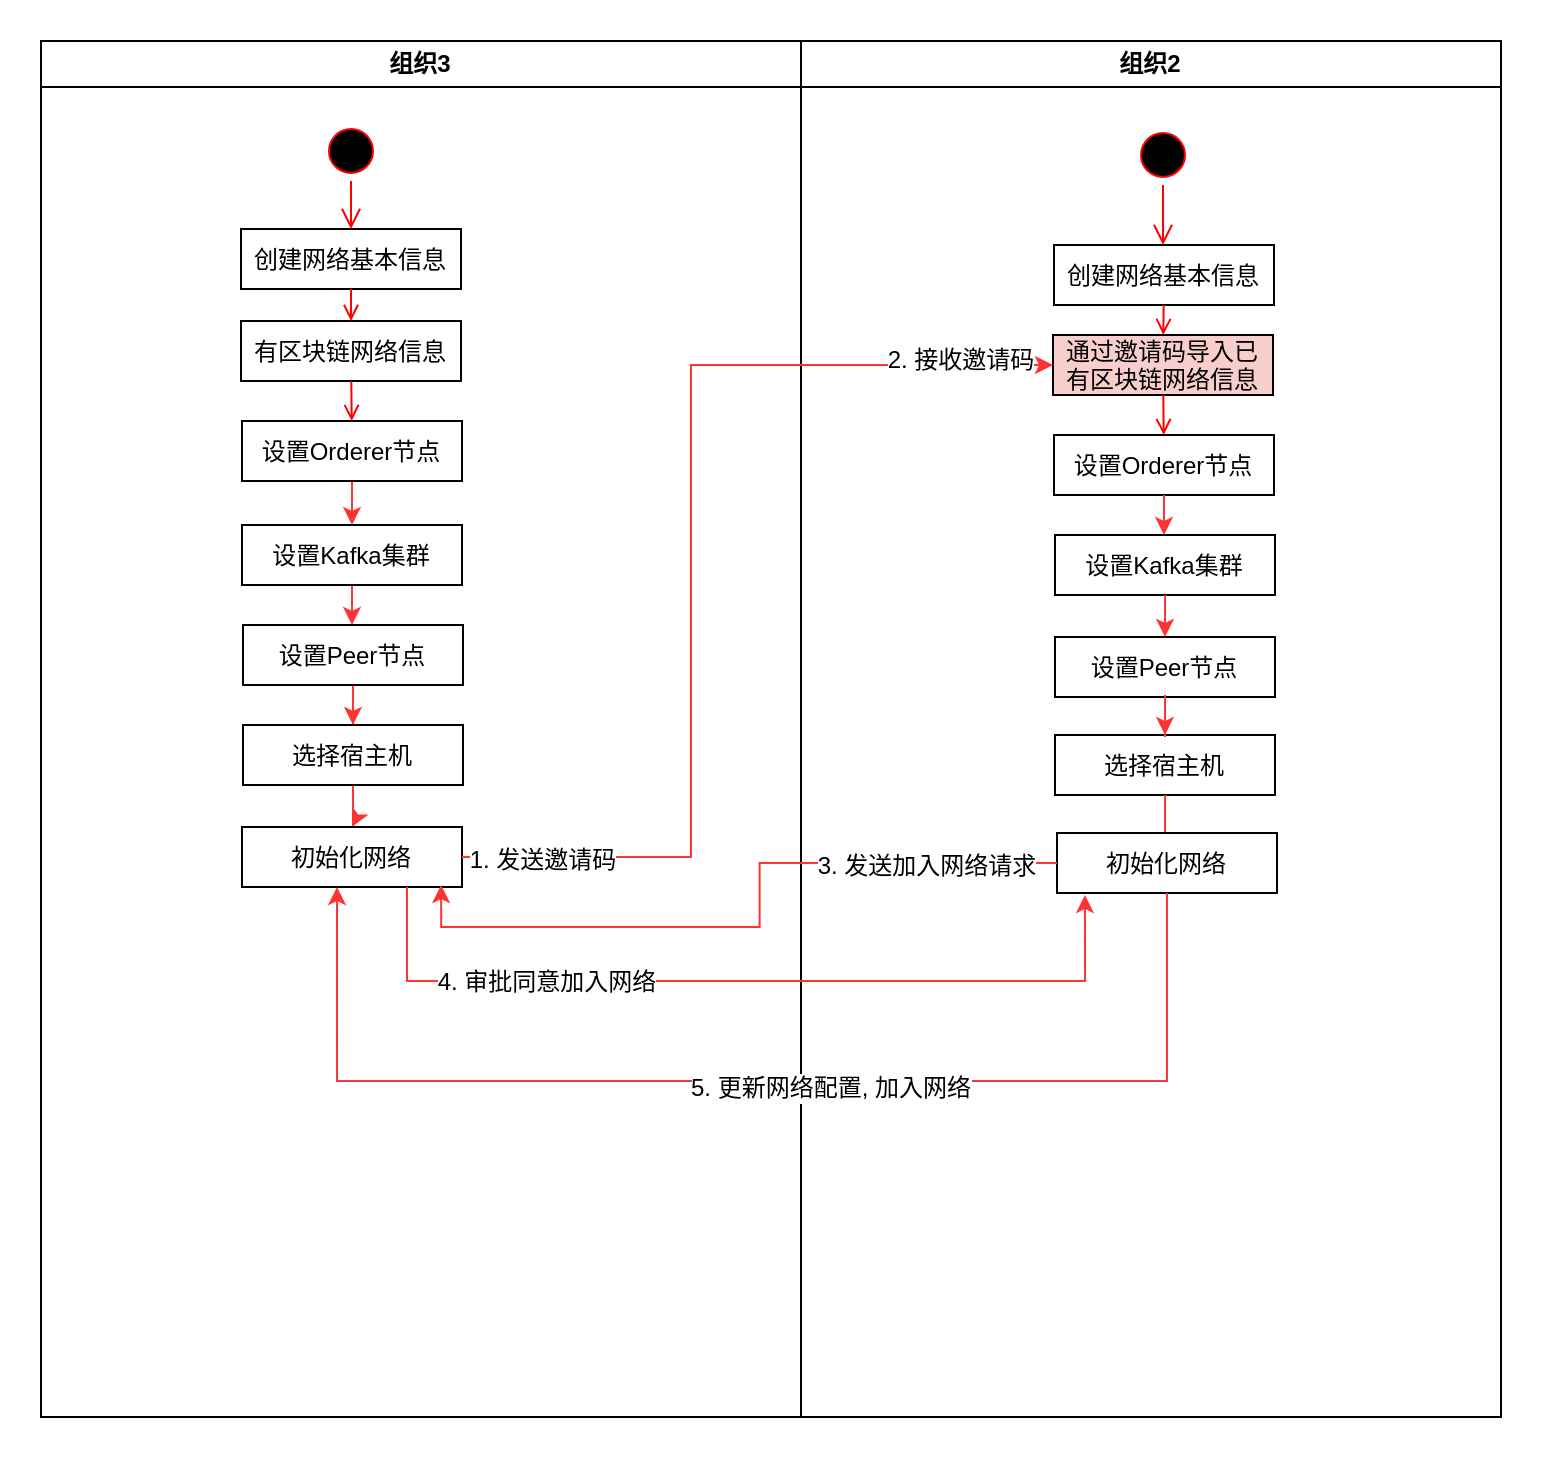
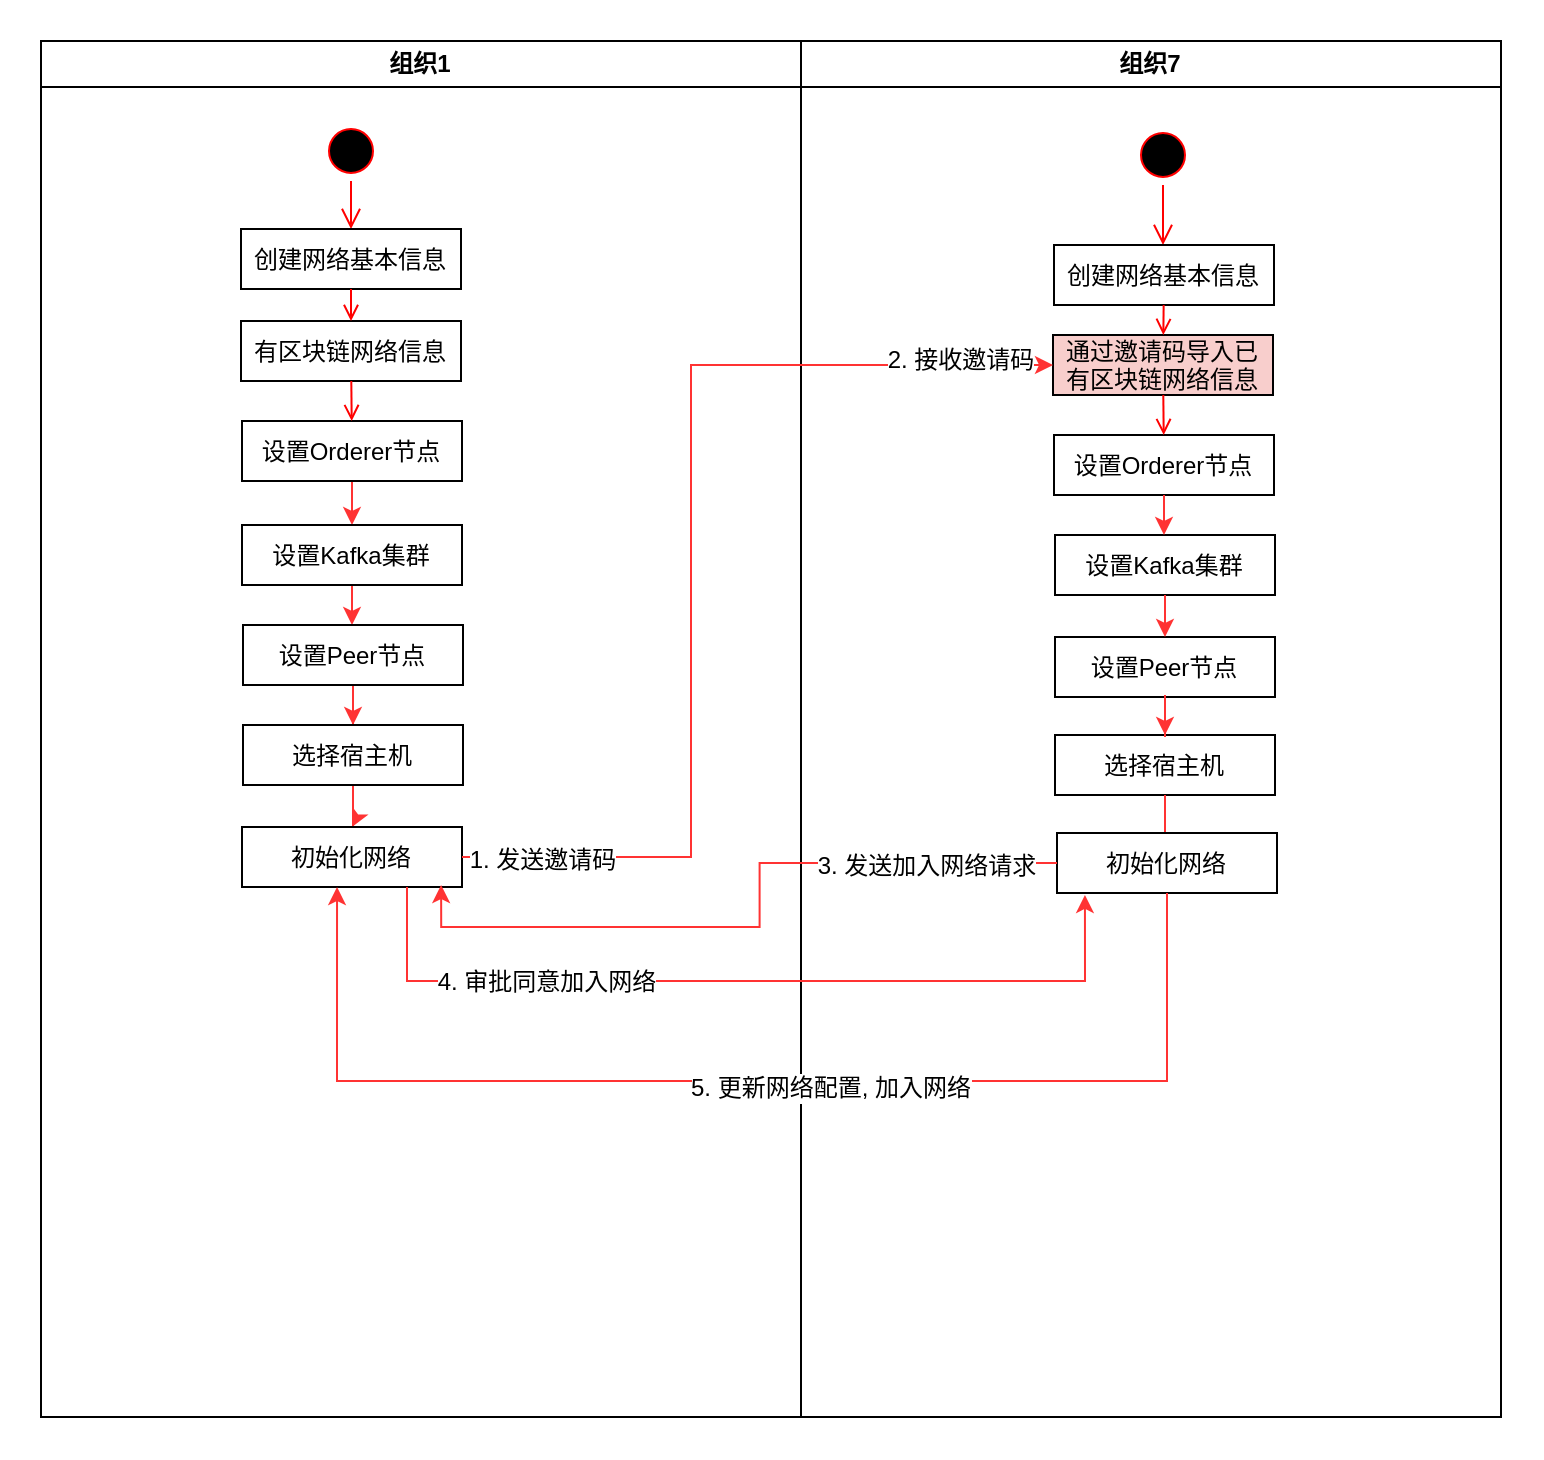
(421, 65) -> (421, 65)
(1151, 65) -> (1151, 65)
